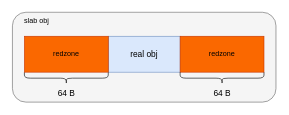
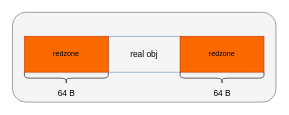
(36, 21) -> none
(144, 54) -> (144, 54)
